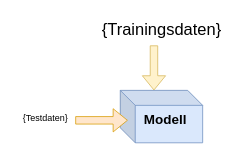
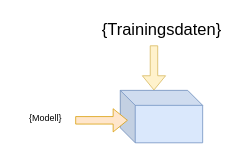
(46, 117) -> (46, 117)
(165, 120) -> none
